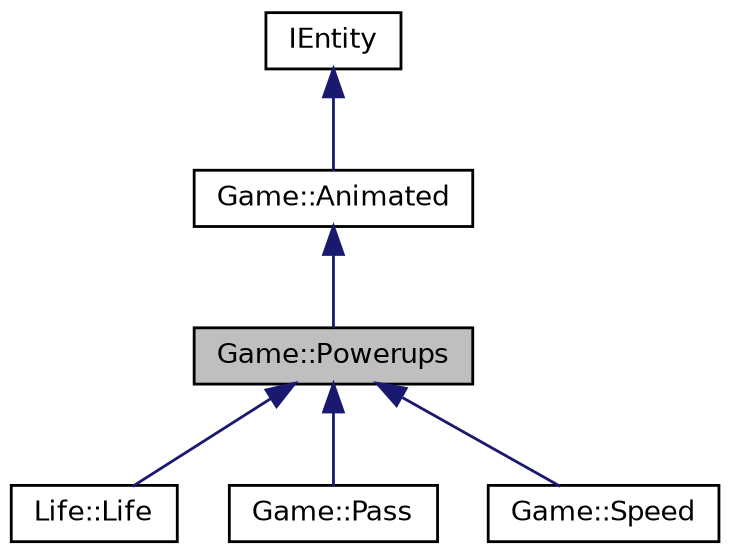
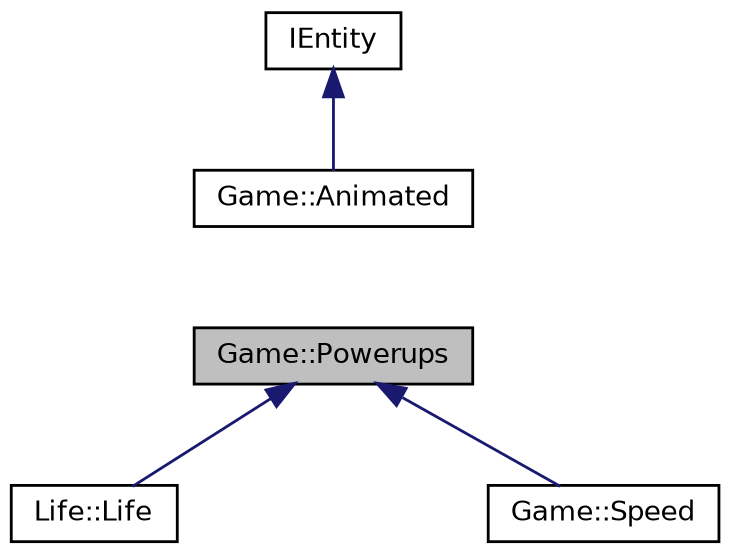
(333, 292) -> none
(333, 514) -> none
